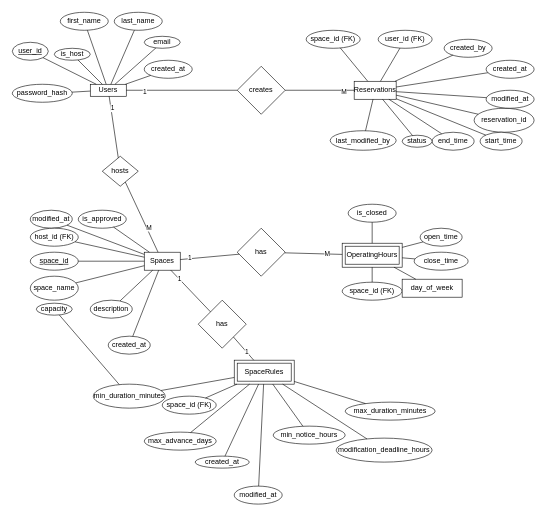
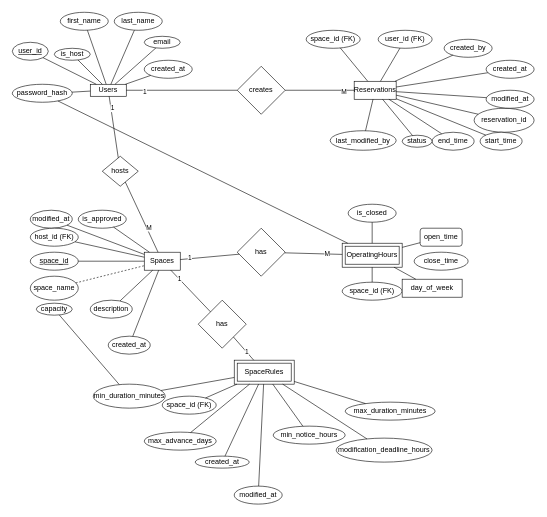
(441, 237) -> (441, 237)
(409, 258) -> (203, 172)
(109, 275) -> (109, 275)
